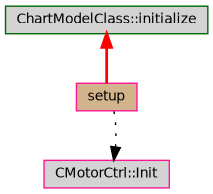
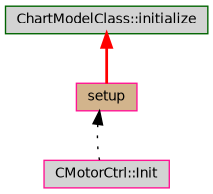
(116, 129) -> (98, 143)
